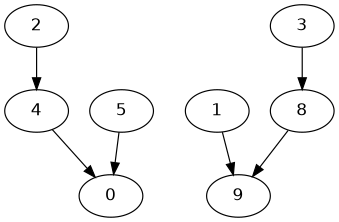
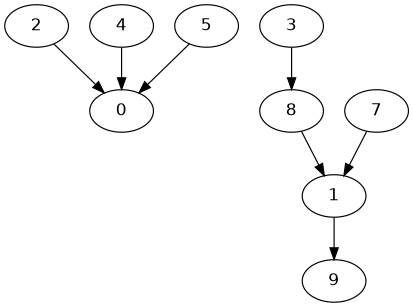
(37, 63) -> (75, 64)
none -> (377, 111)
(274, 149) -> (310, 148)
